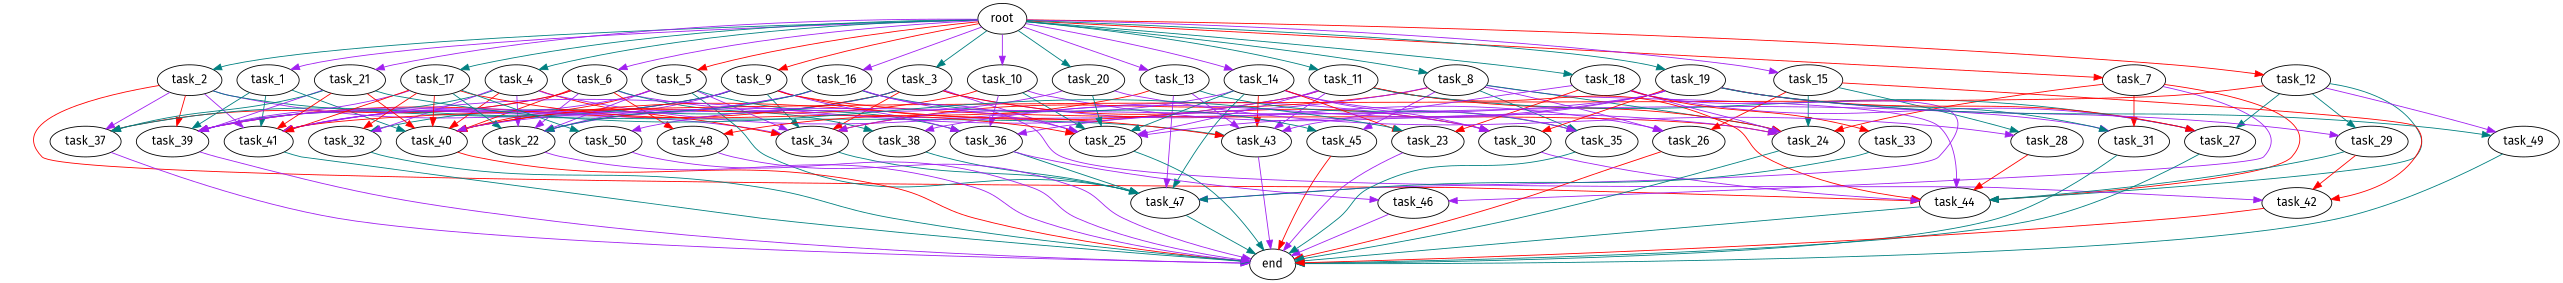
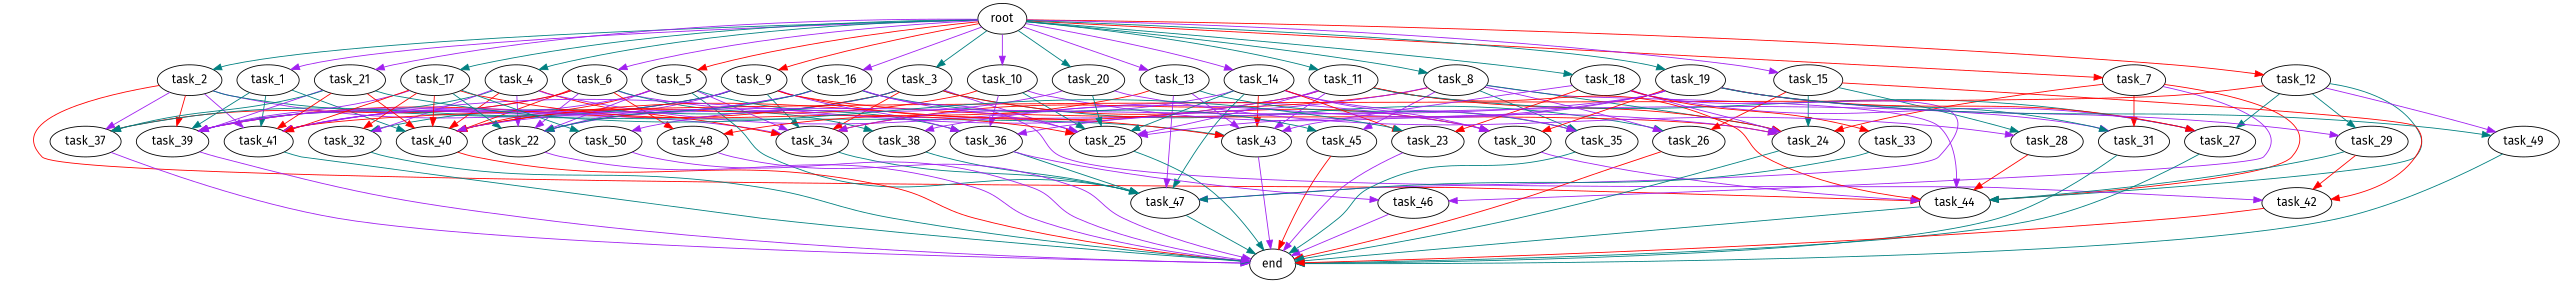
(1299, 113) -> (1299, 113)
